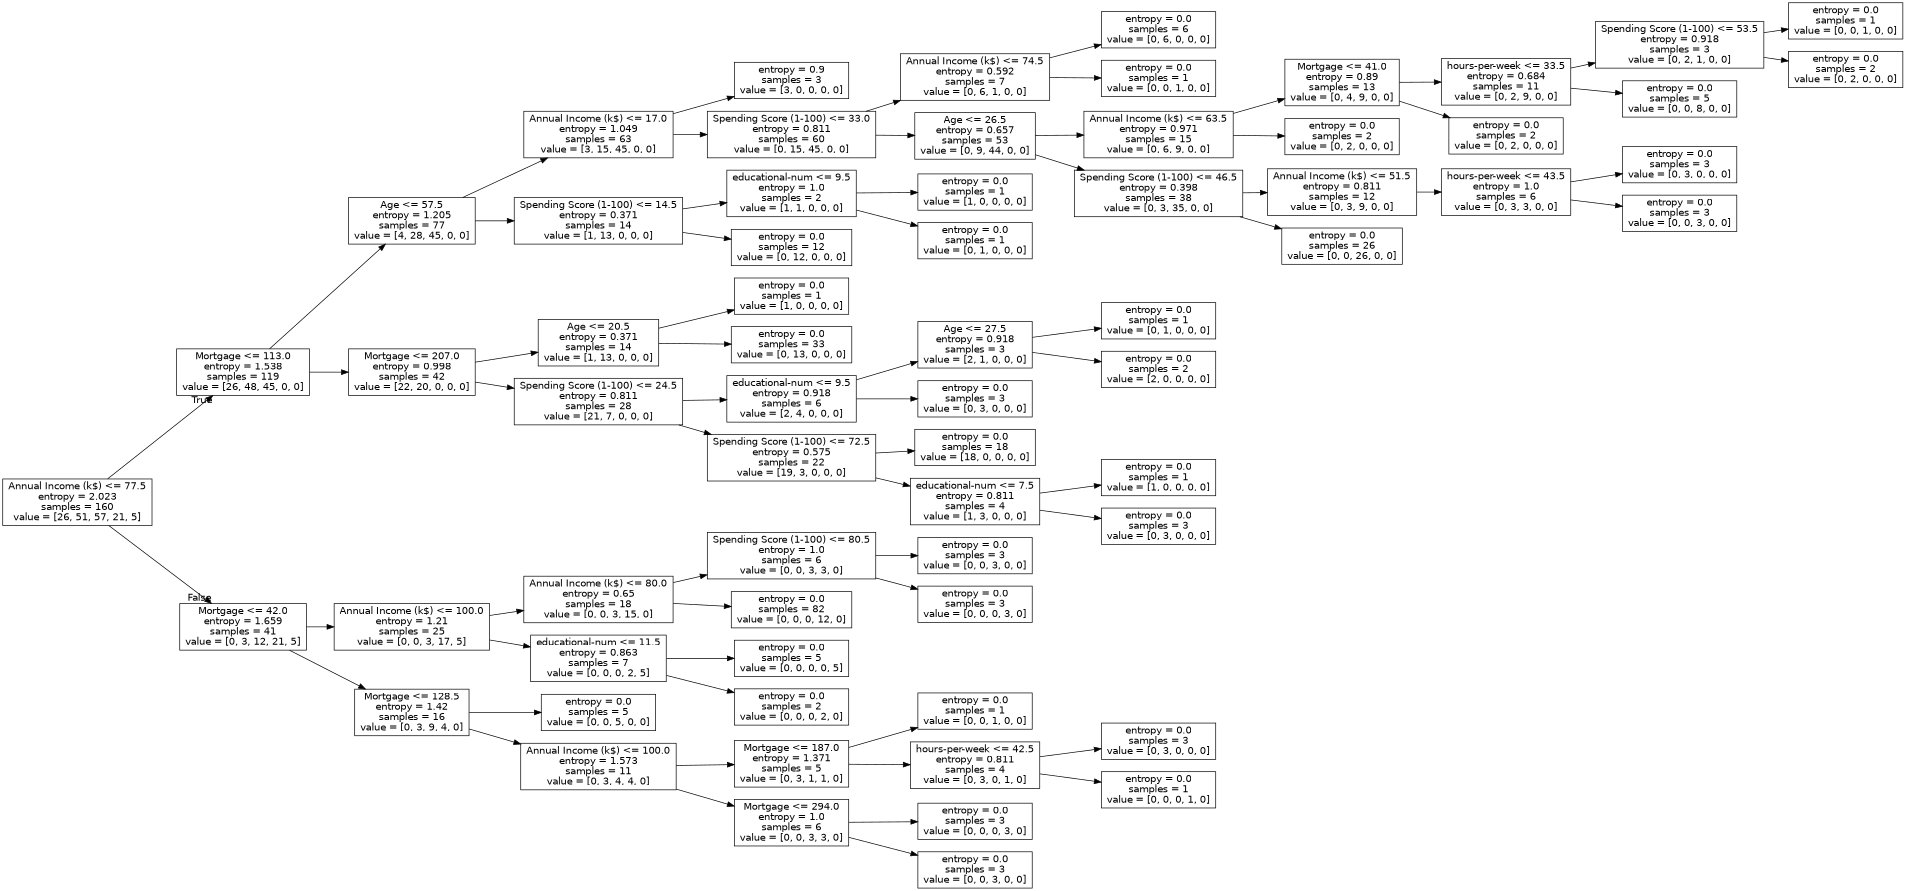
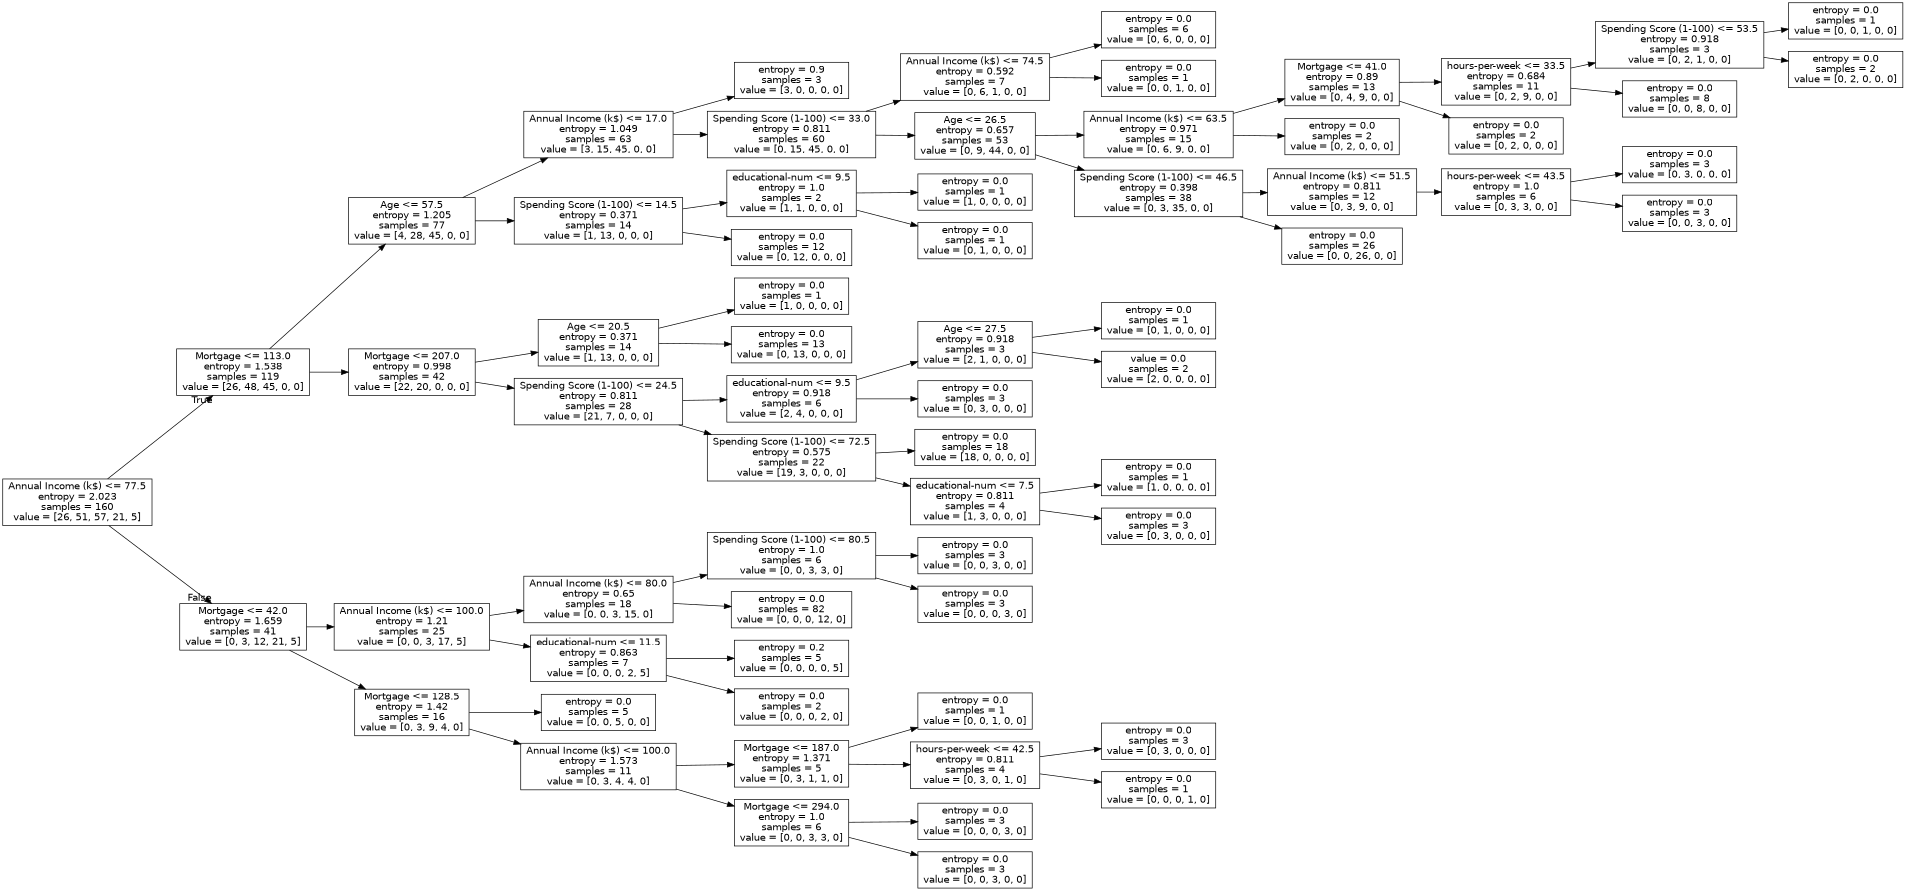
(1680, 99) -> (1680, 99)
(792, 345) -> (792, 345)
(1159, 369) -> (1159, 369)
(792, 658) -> (792, 658)
